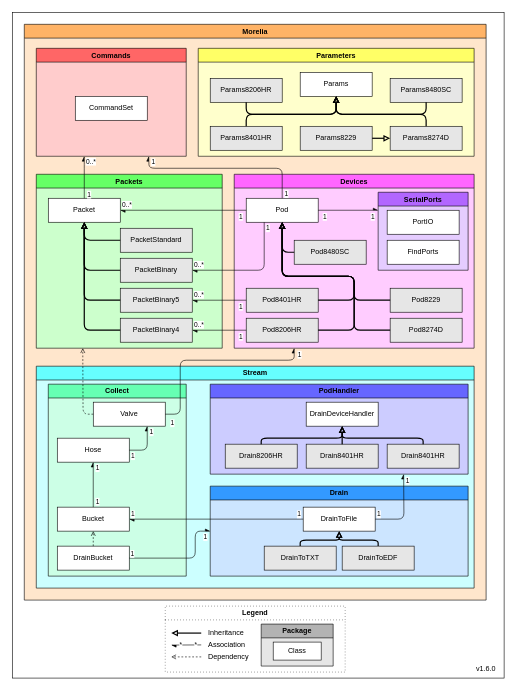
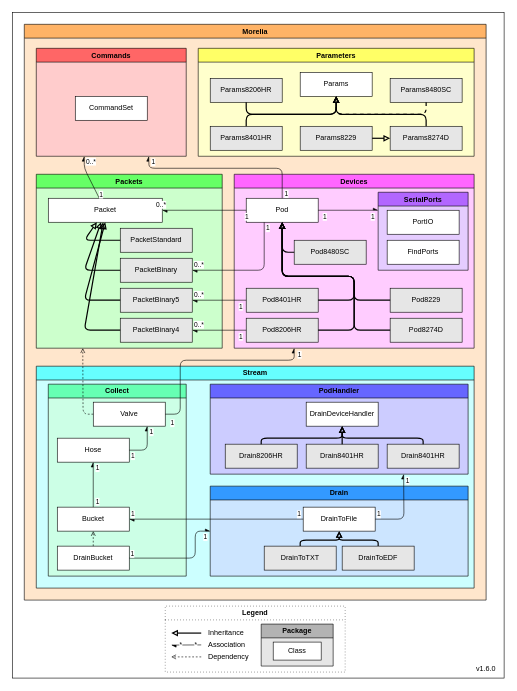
(426, 108) -> (426, 108)
(84, 210) -> (105, 210)
